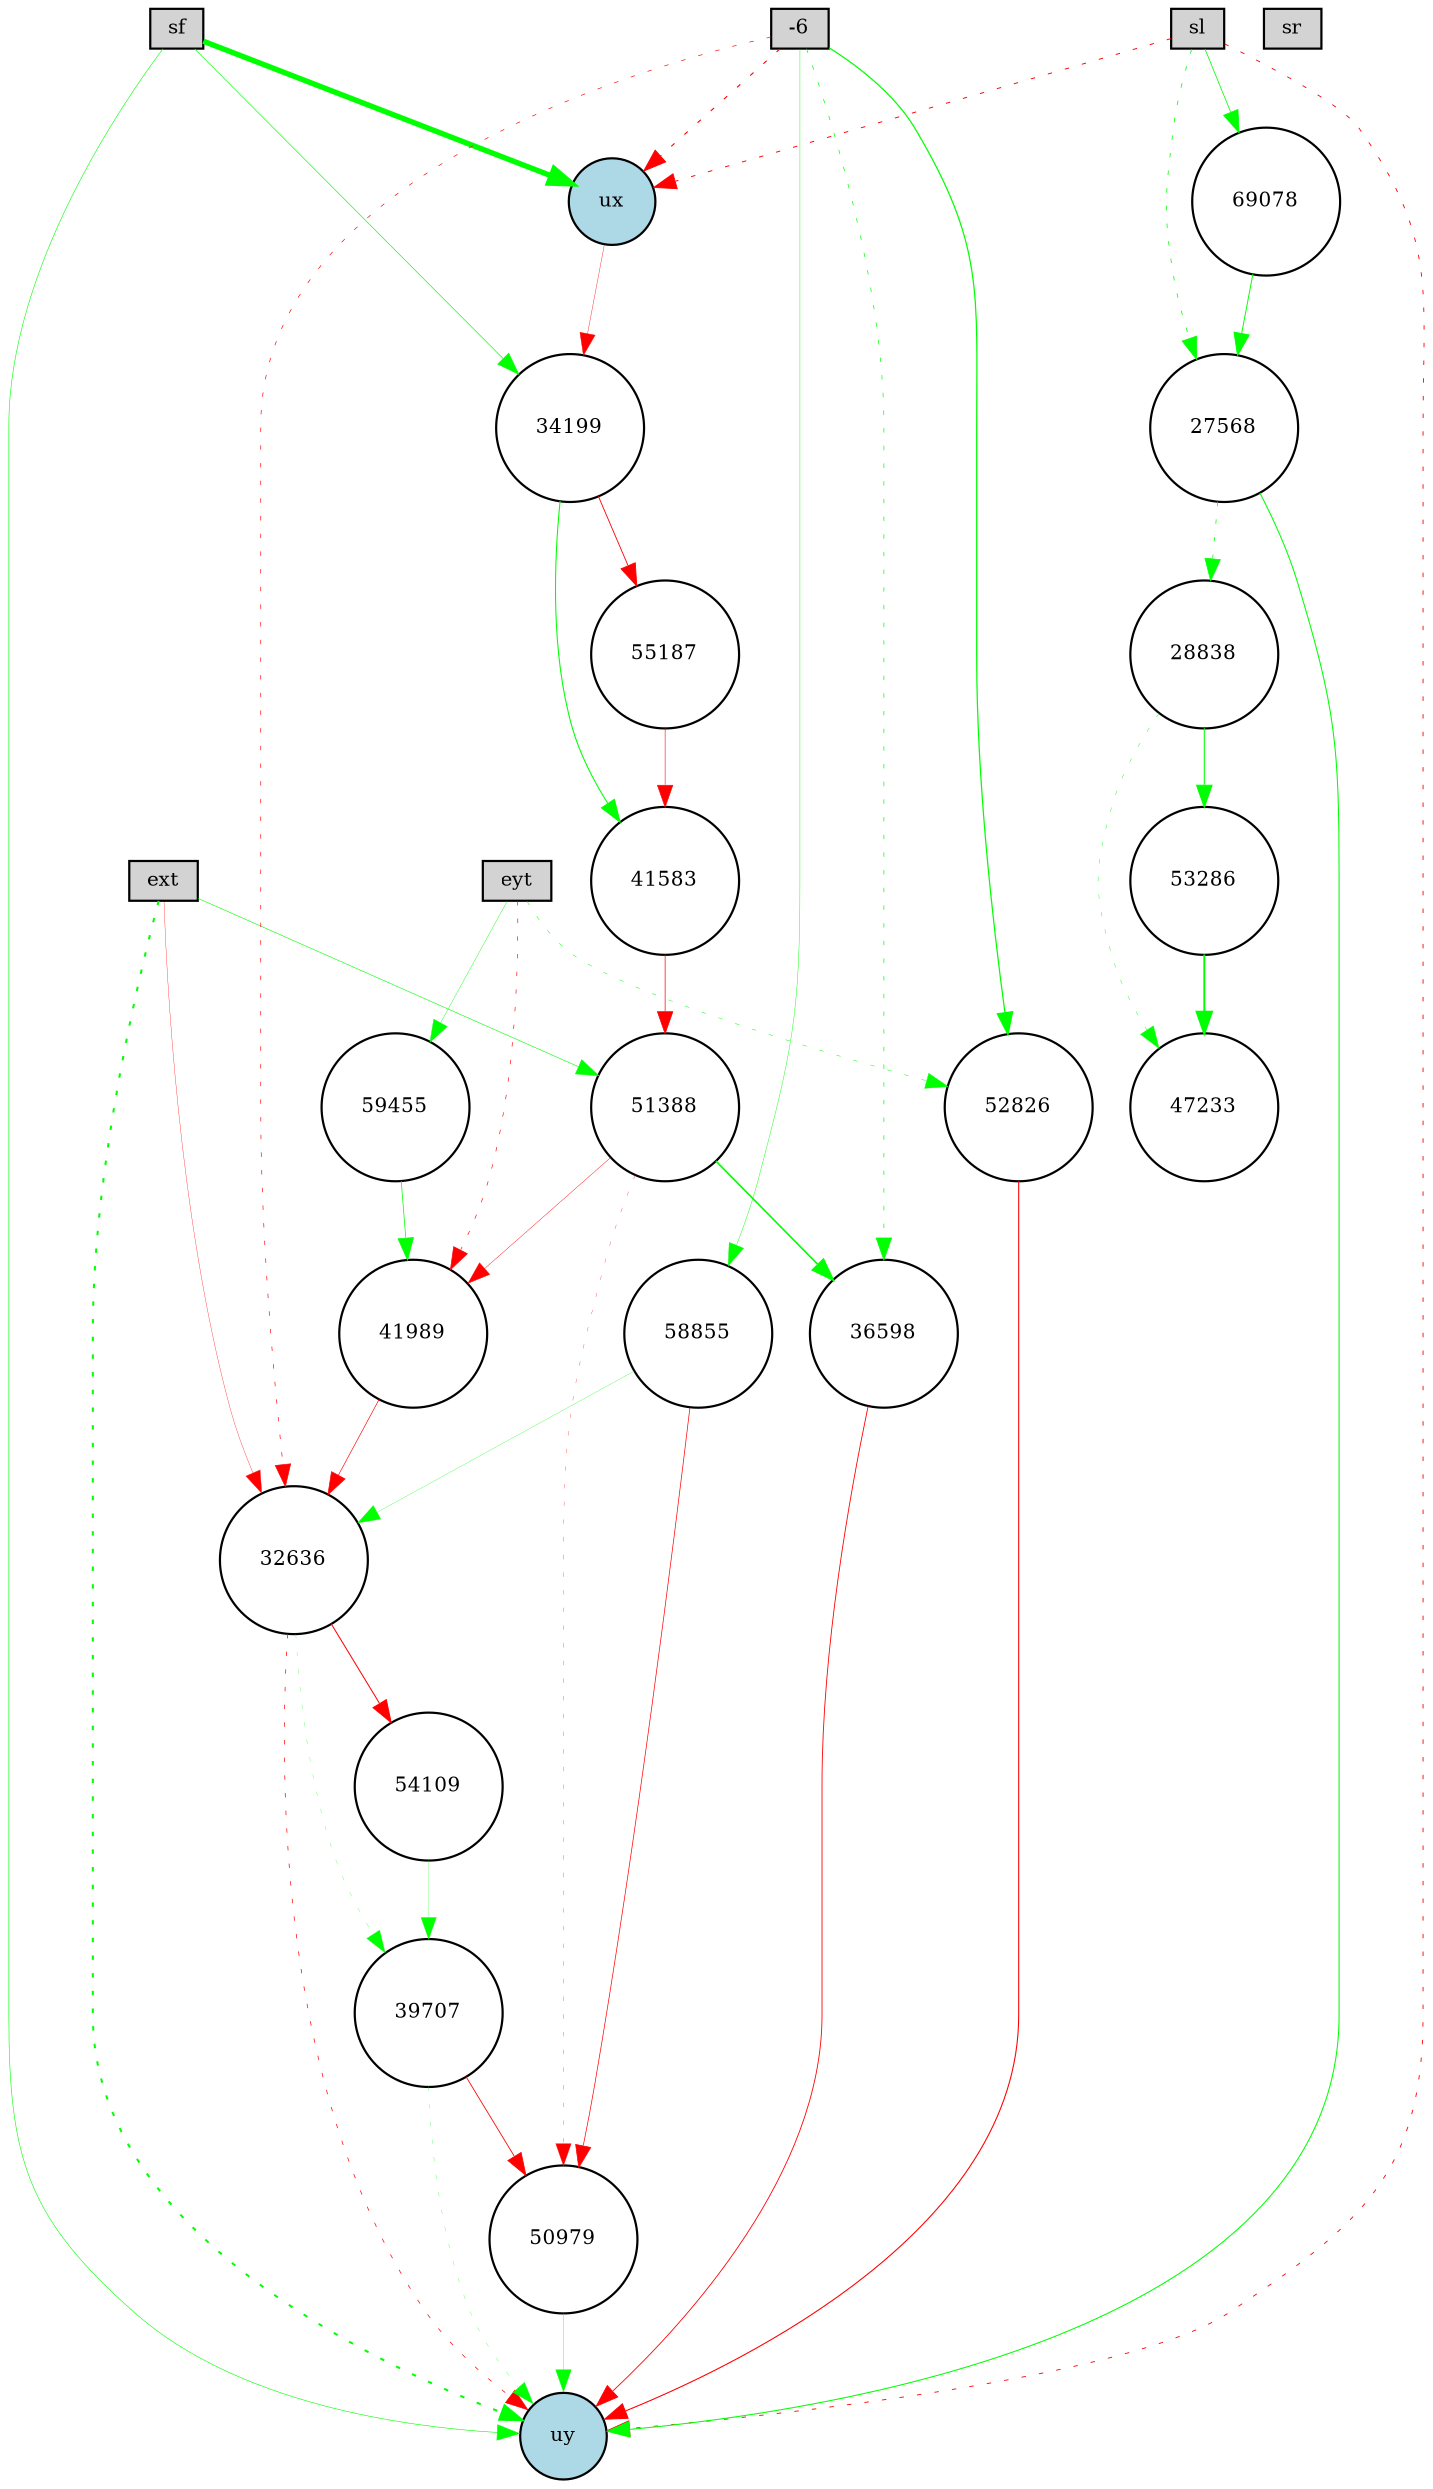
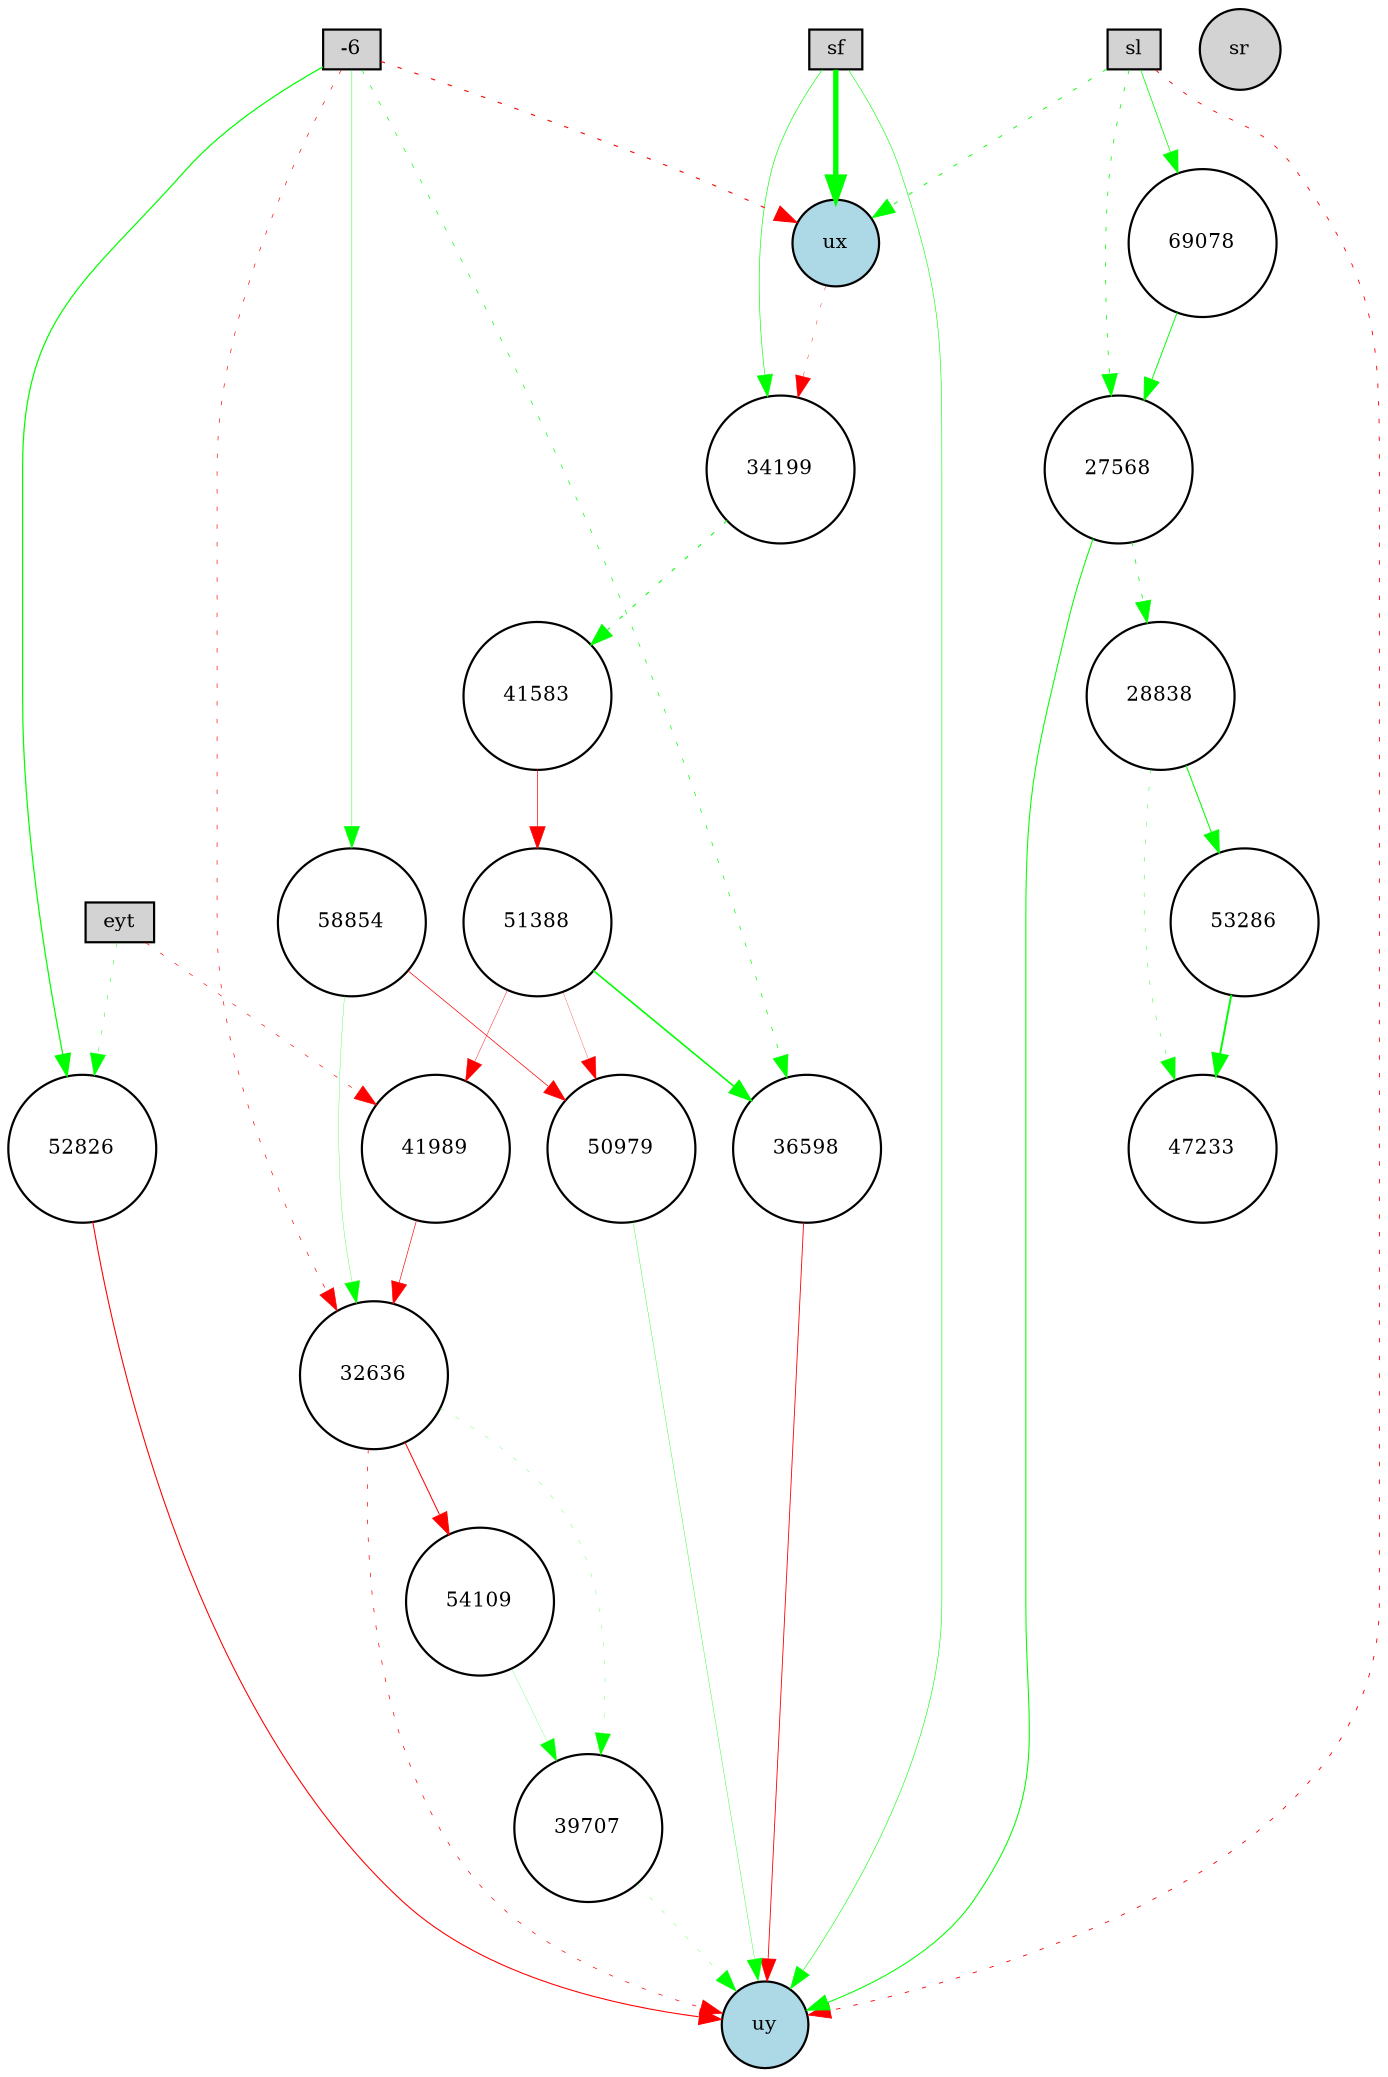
(1293, 29) -> (1240, 49)
(923, 110) -> (999, 137)
(596, 290) -> (814, 331)
(665, 654) -> none
(559, 657) -> (667, 575)
(164, 881) -> none
(396, 1107) -> none
(698, 1334) -> (352, 922)
(563, 1655) -> (576, 1025)
(490, 2116) -> none
